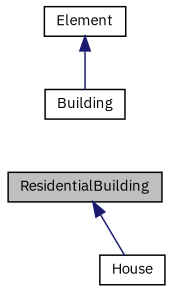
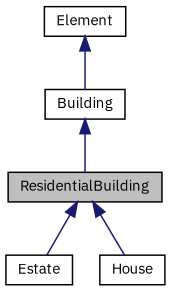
none -> (85, 153)
none -> (39, 270)
